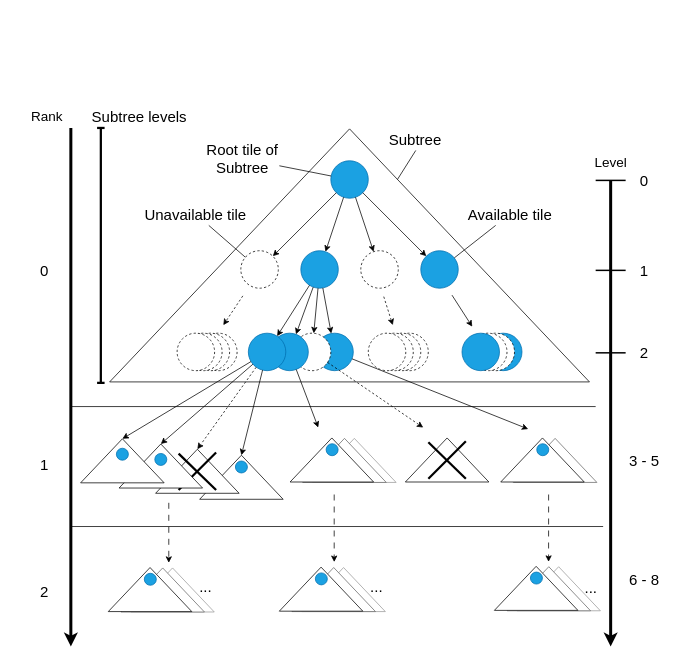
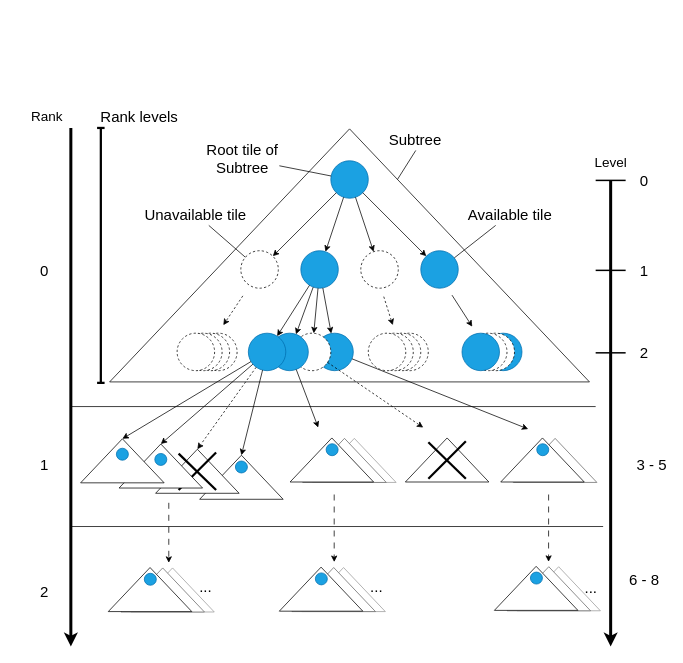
(140, 117) -> (140, 117)
(645, 461) -> (652, 465)
